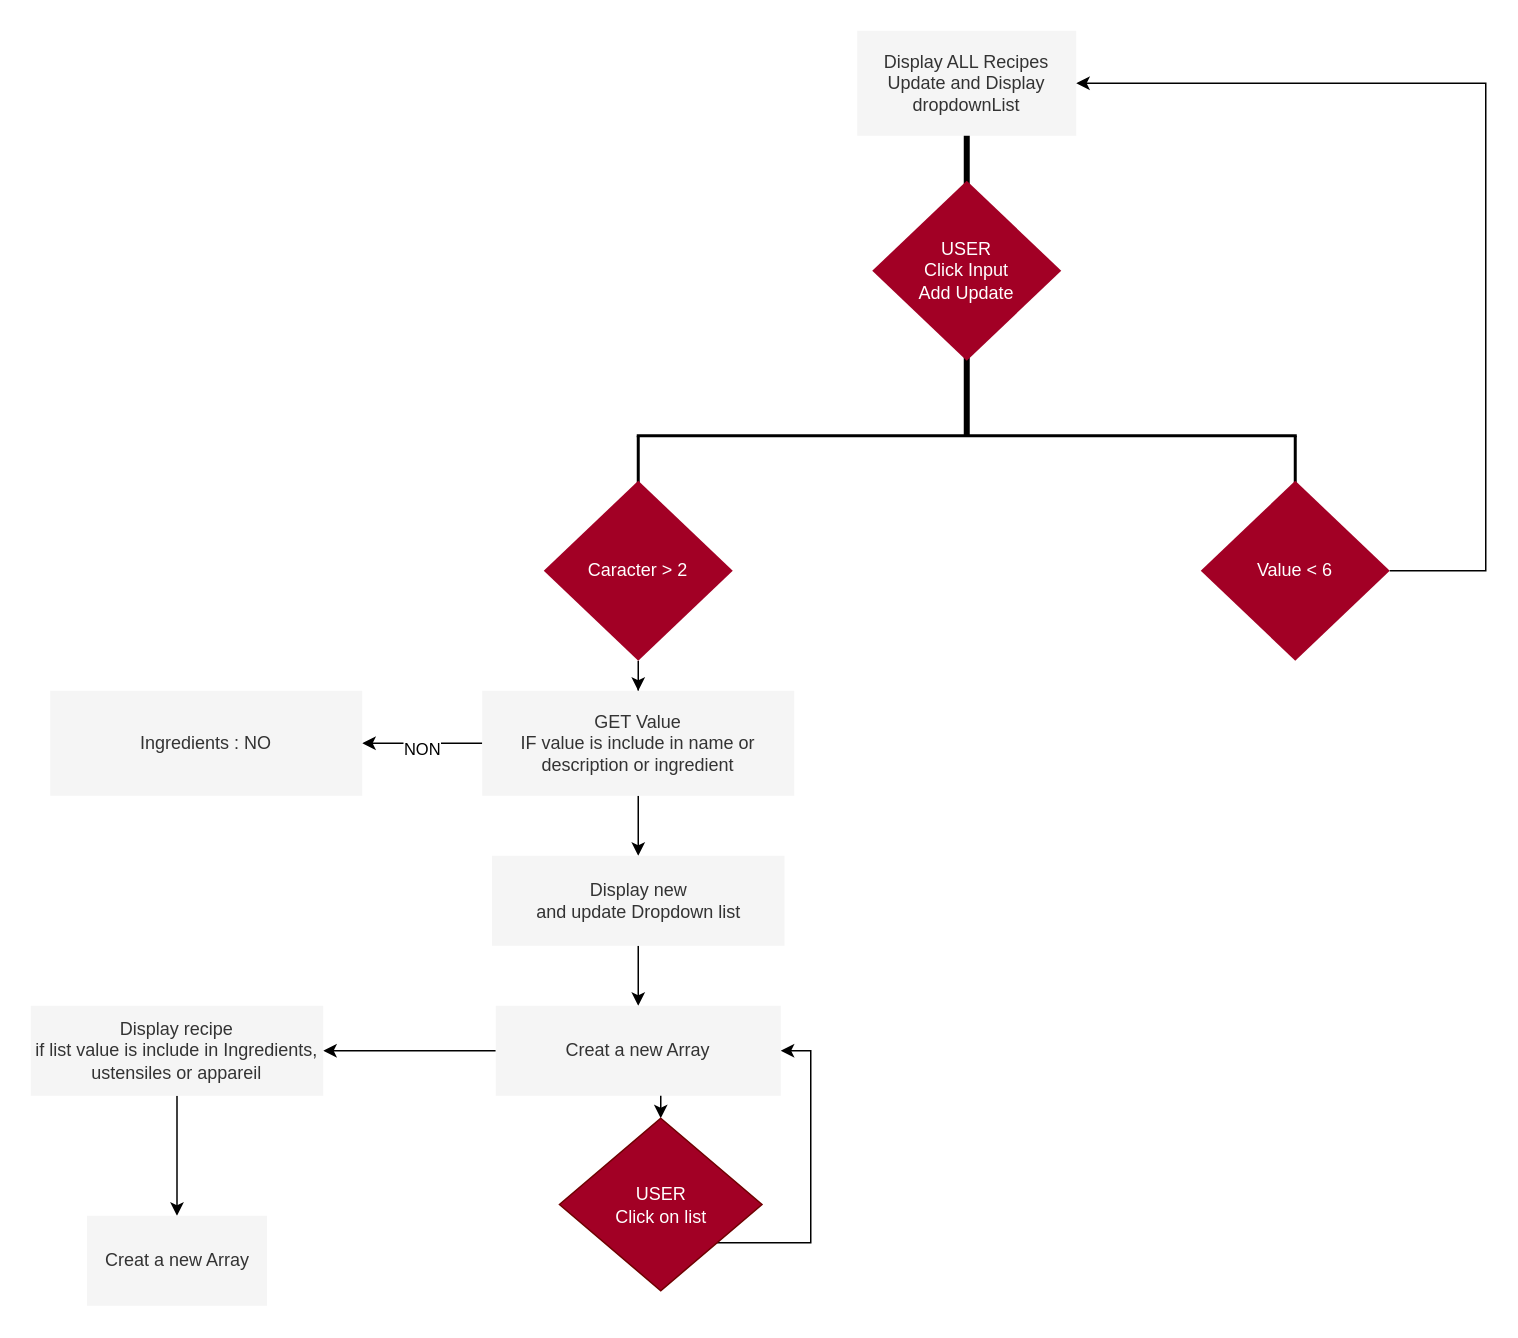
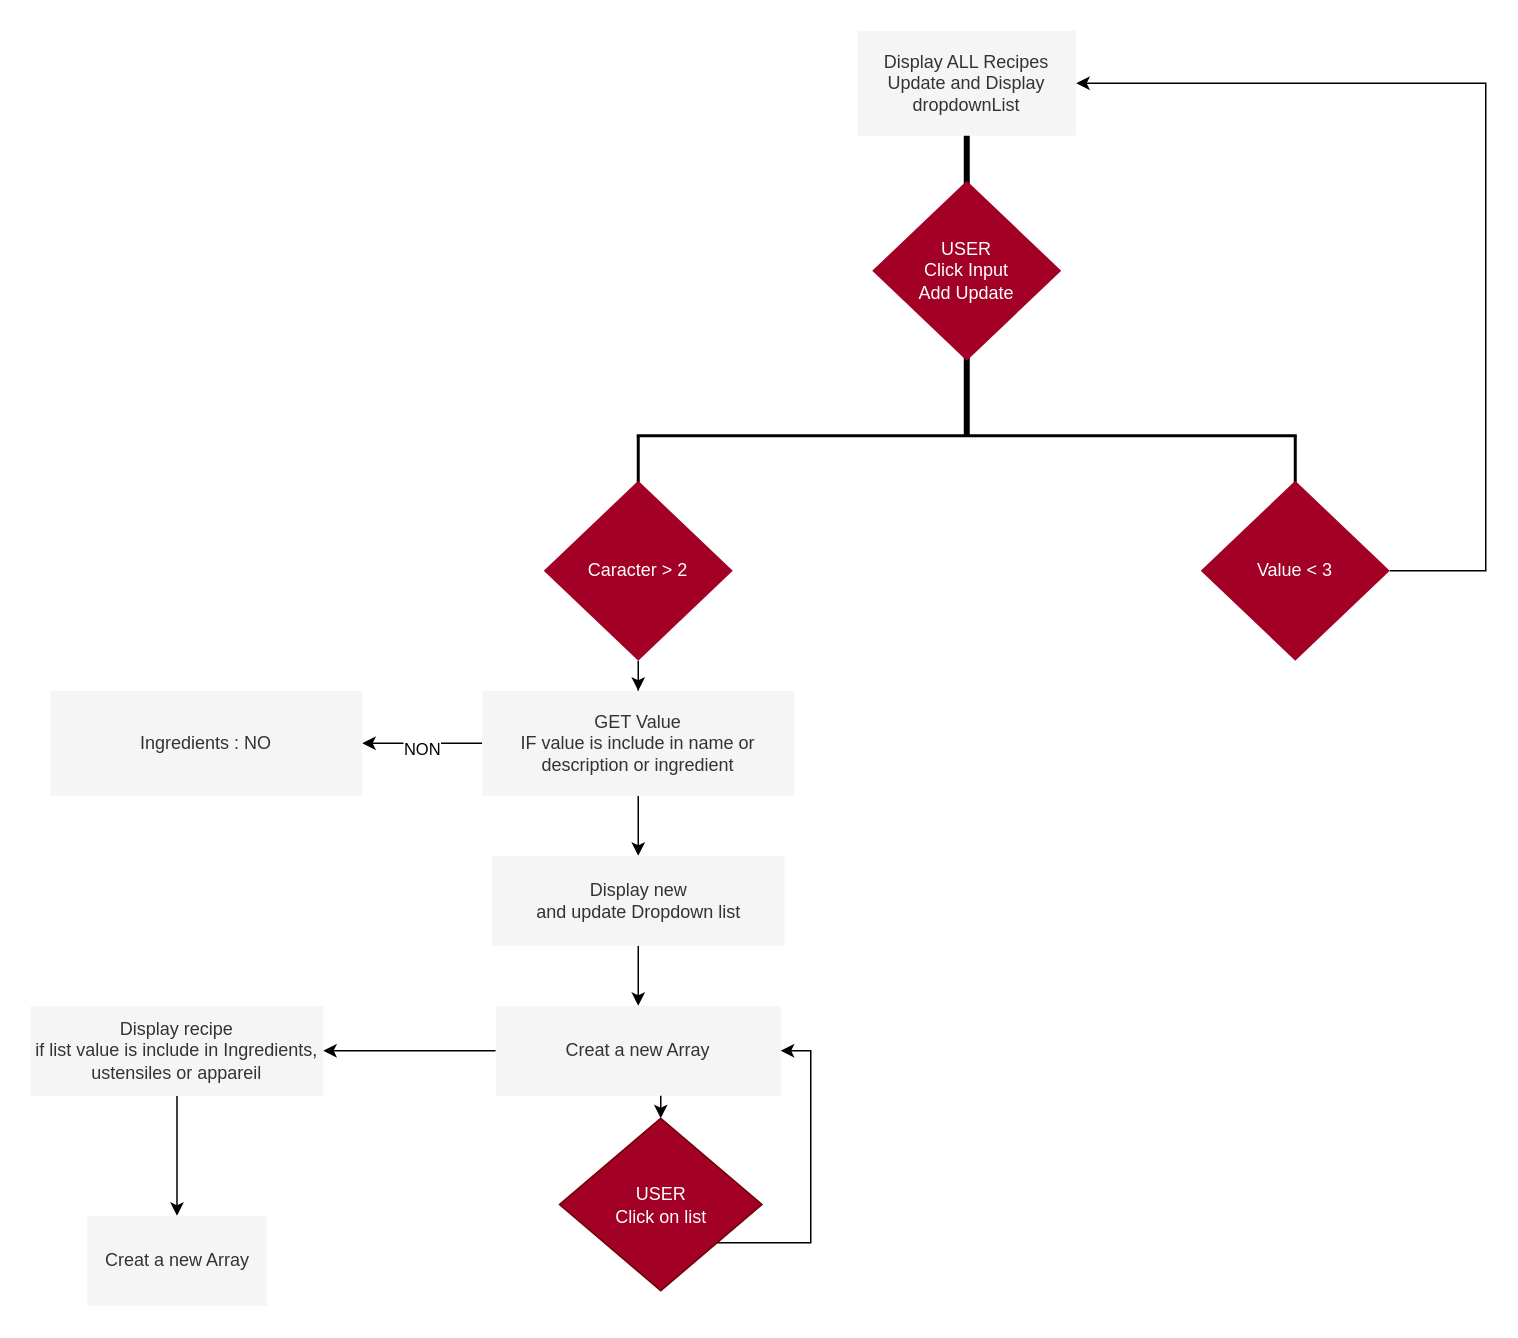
(1295, 571) -> (1295, 571)
